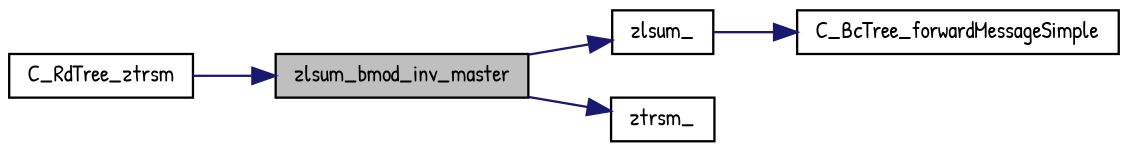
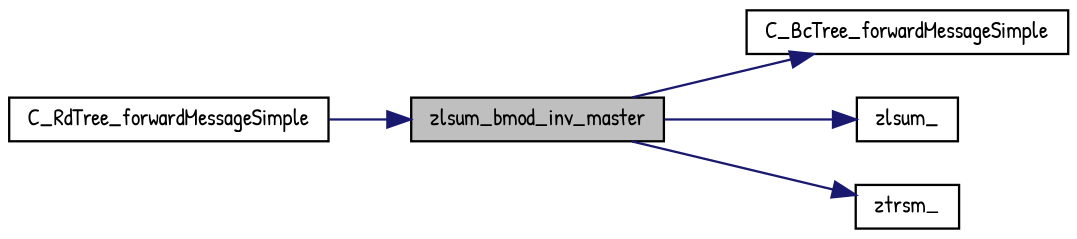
(744, 32) -> (711, 78)
(101, 76) -> (169, 119)
